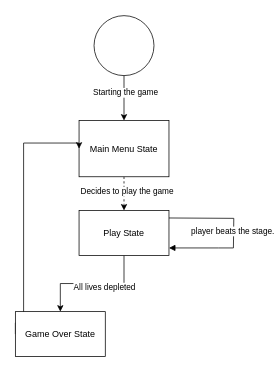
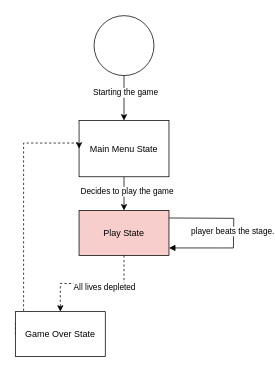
(124, 182) -> (124, 182)
(24, 200) -> (24, 200)
(124, 233) -> (124, 233)
(60, 288) -> (60, 288)
